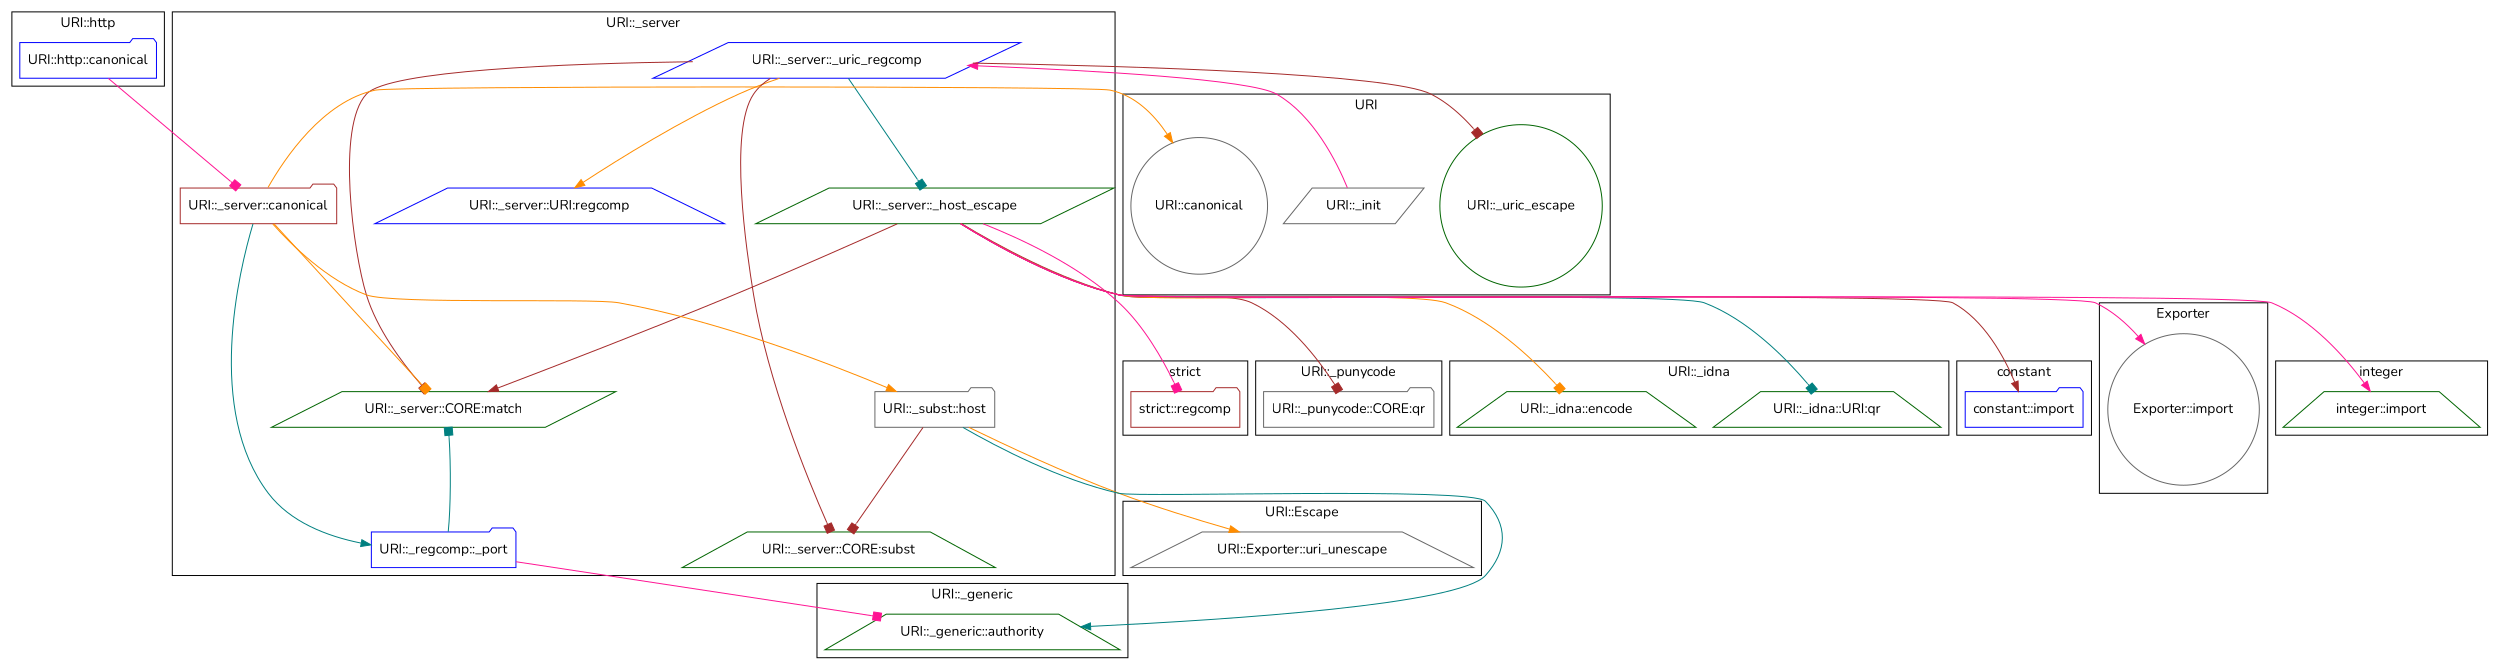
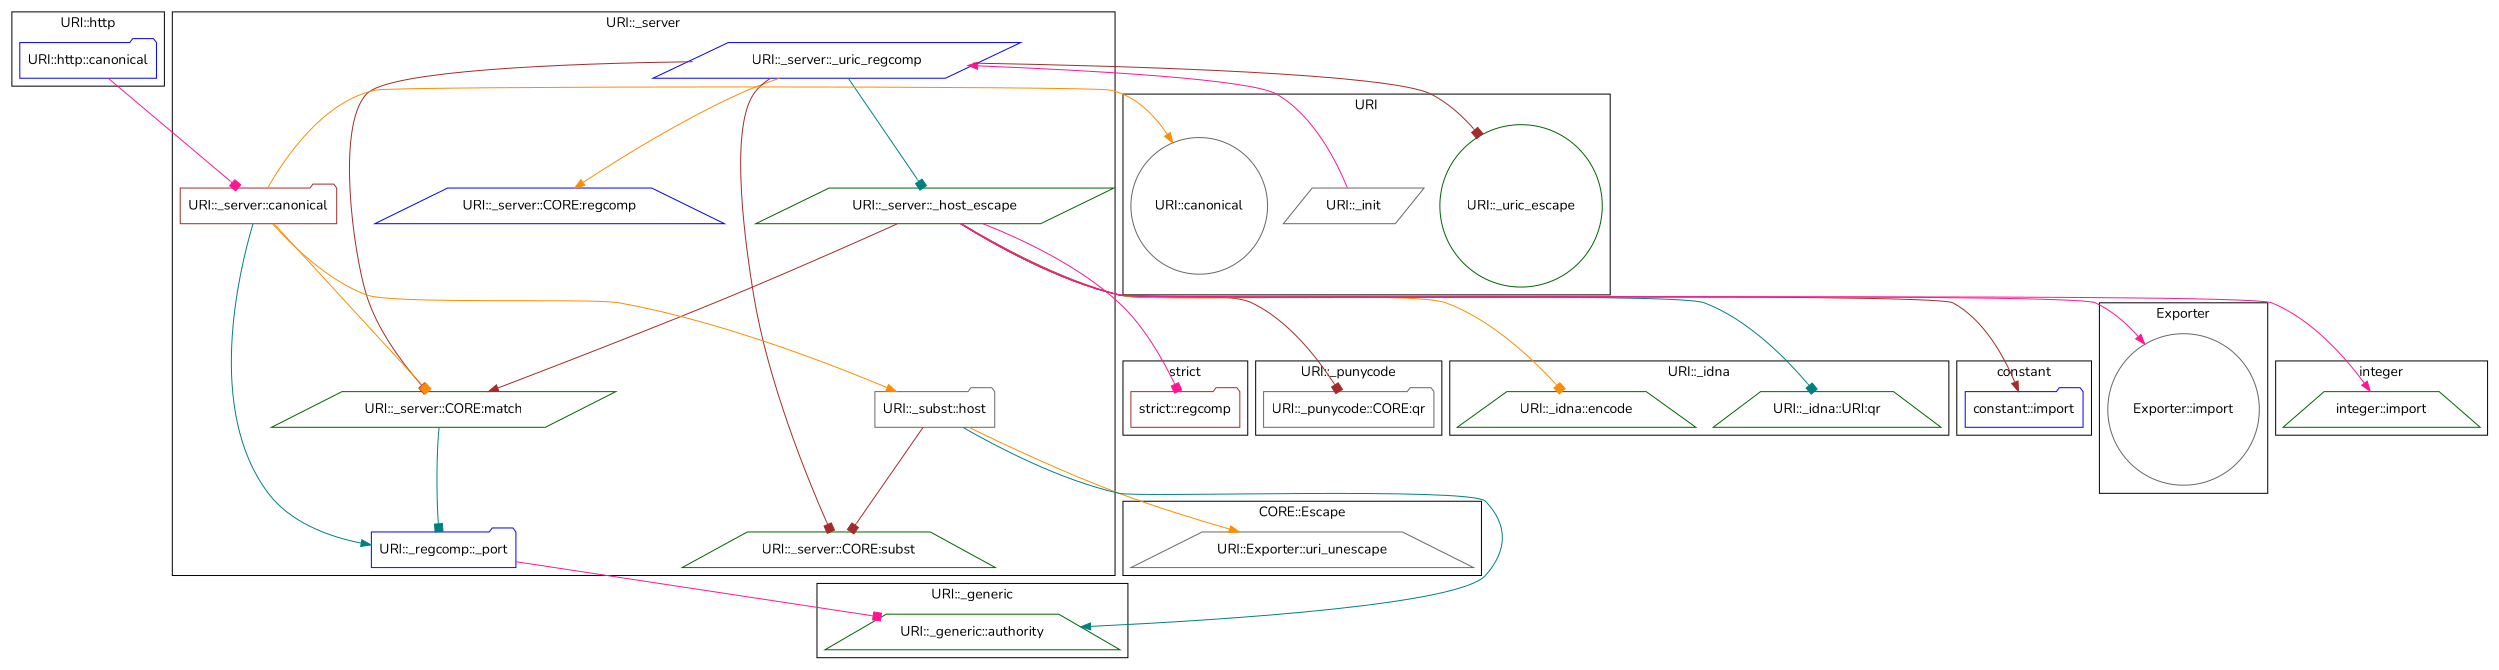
(550, 206) -> (550, 206)
(450, 485) -> (437, 475)
(1302, 513) -> (1302, 513)
